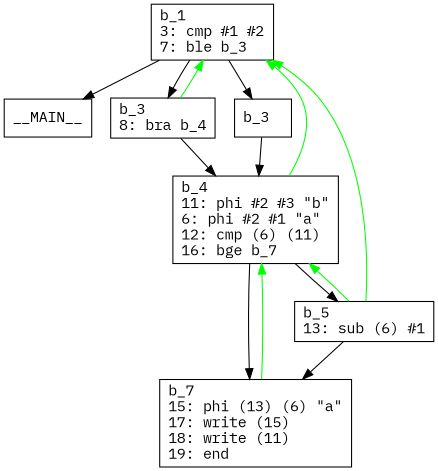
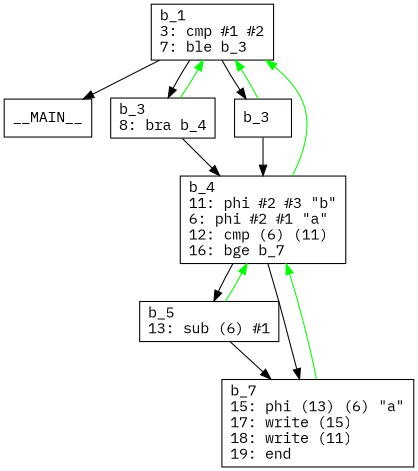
(354, 171) -> (250, 84)
